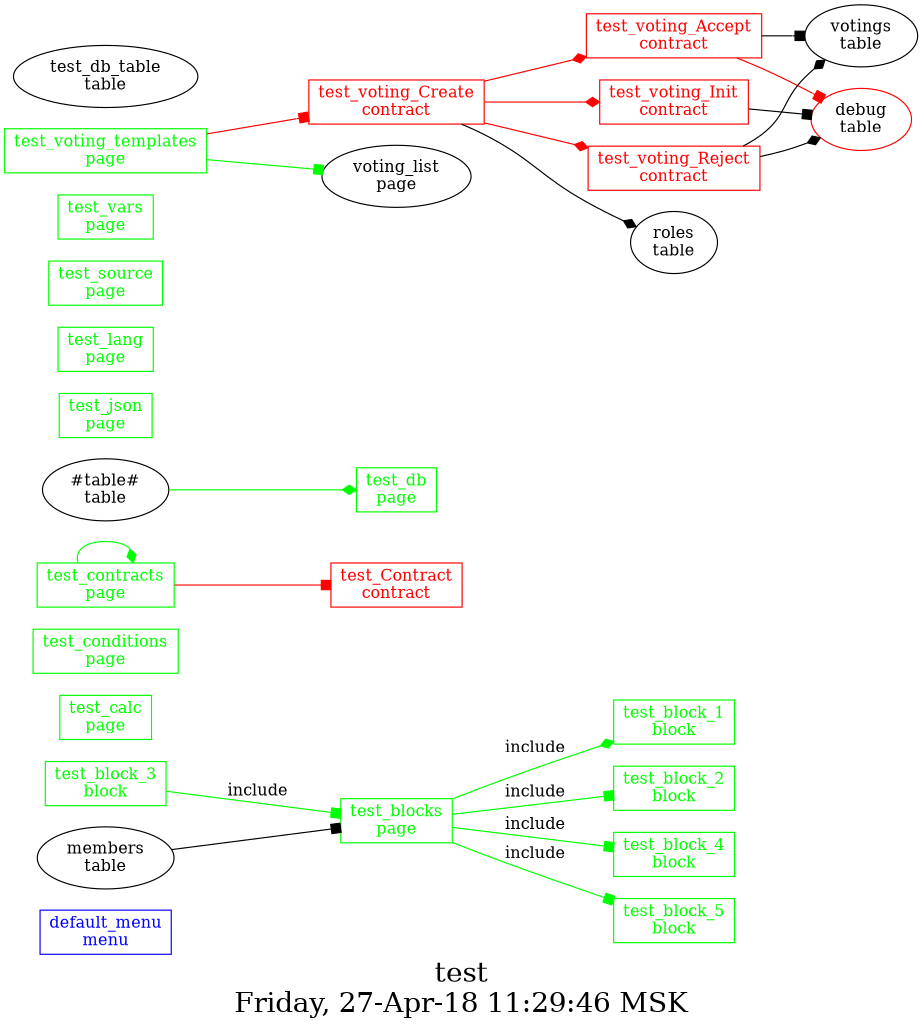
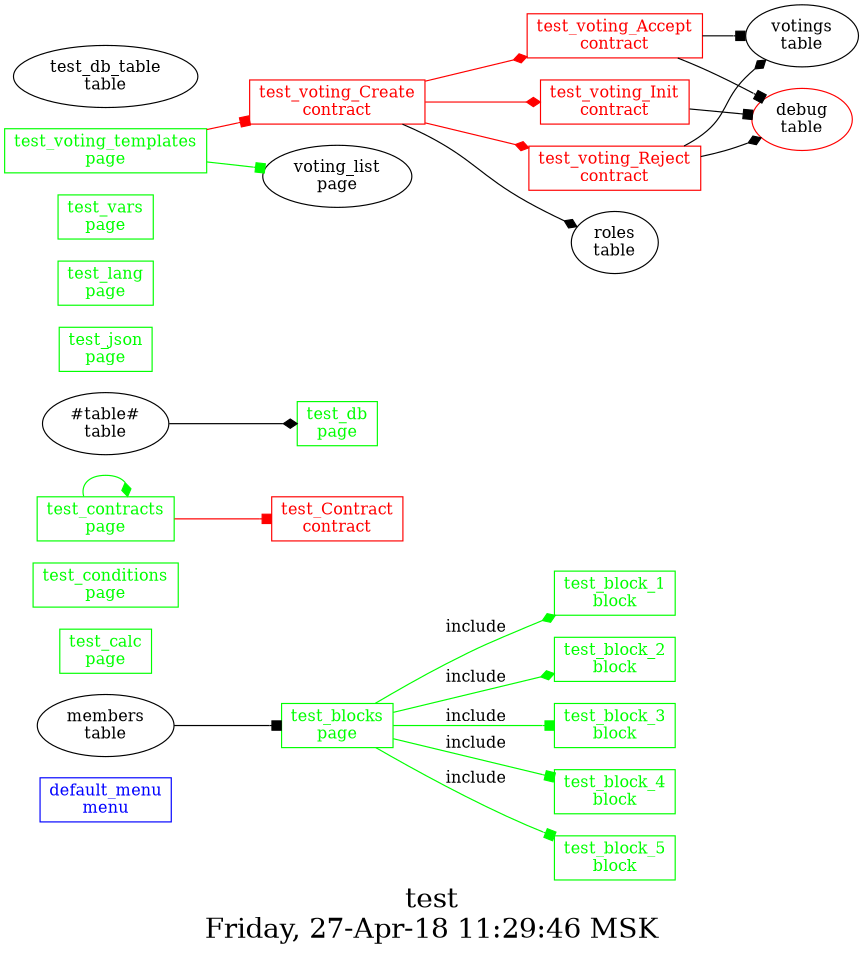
(775, 75) -> (716, 75)
(106, 283) -> none
(256, 490) -> (226, 424)
(247, 802) -> (468, 726)
(527, 805) -> (467, 695)
